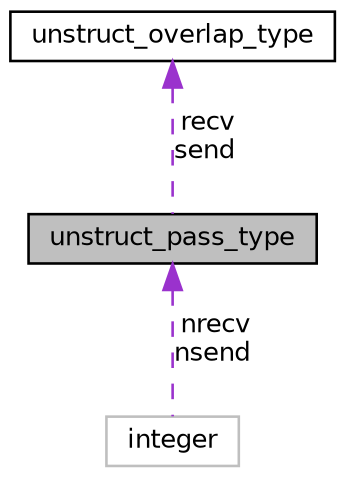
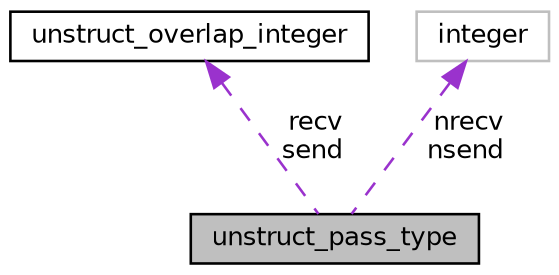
(173, 36) -> (189, 36)
(173, 353) -> (401, 148)
